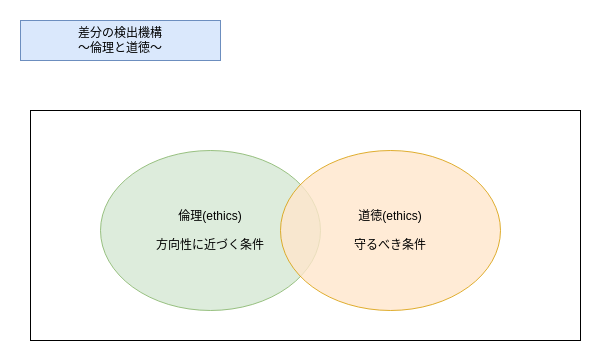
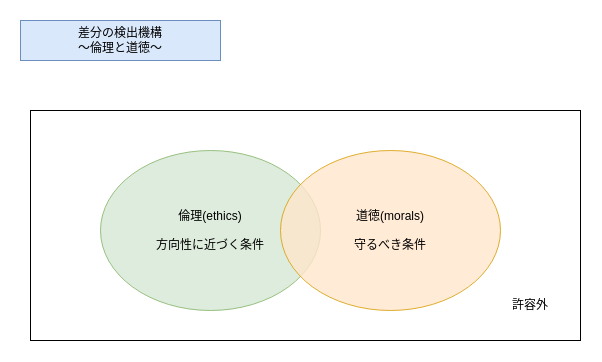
(391, 231) -> (391, 231)
none -> (531, 306)
